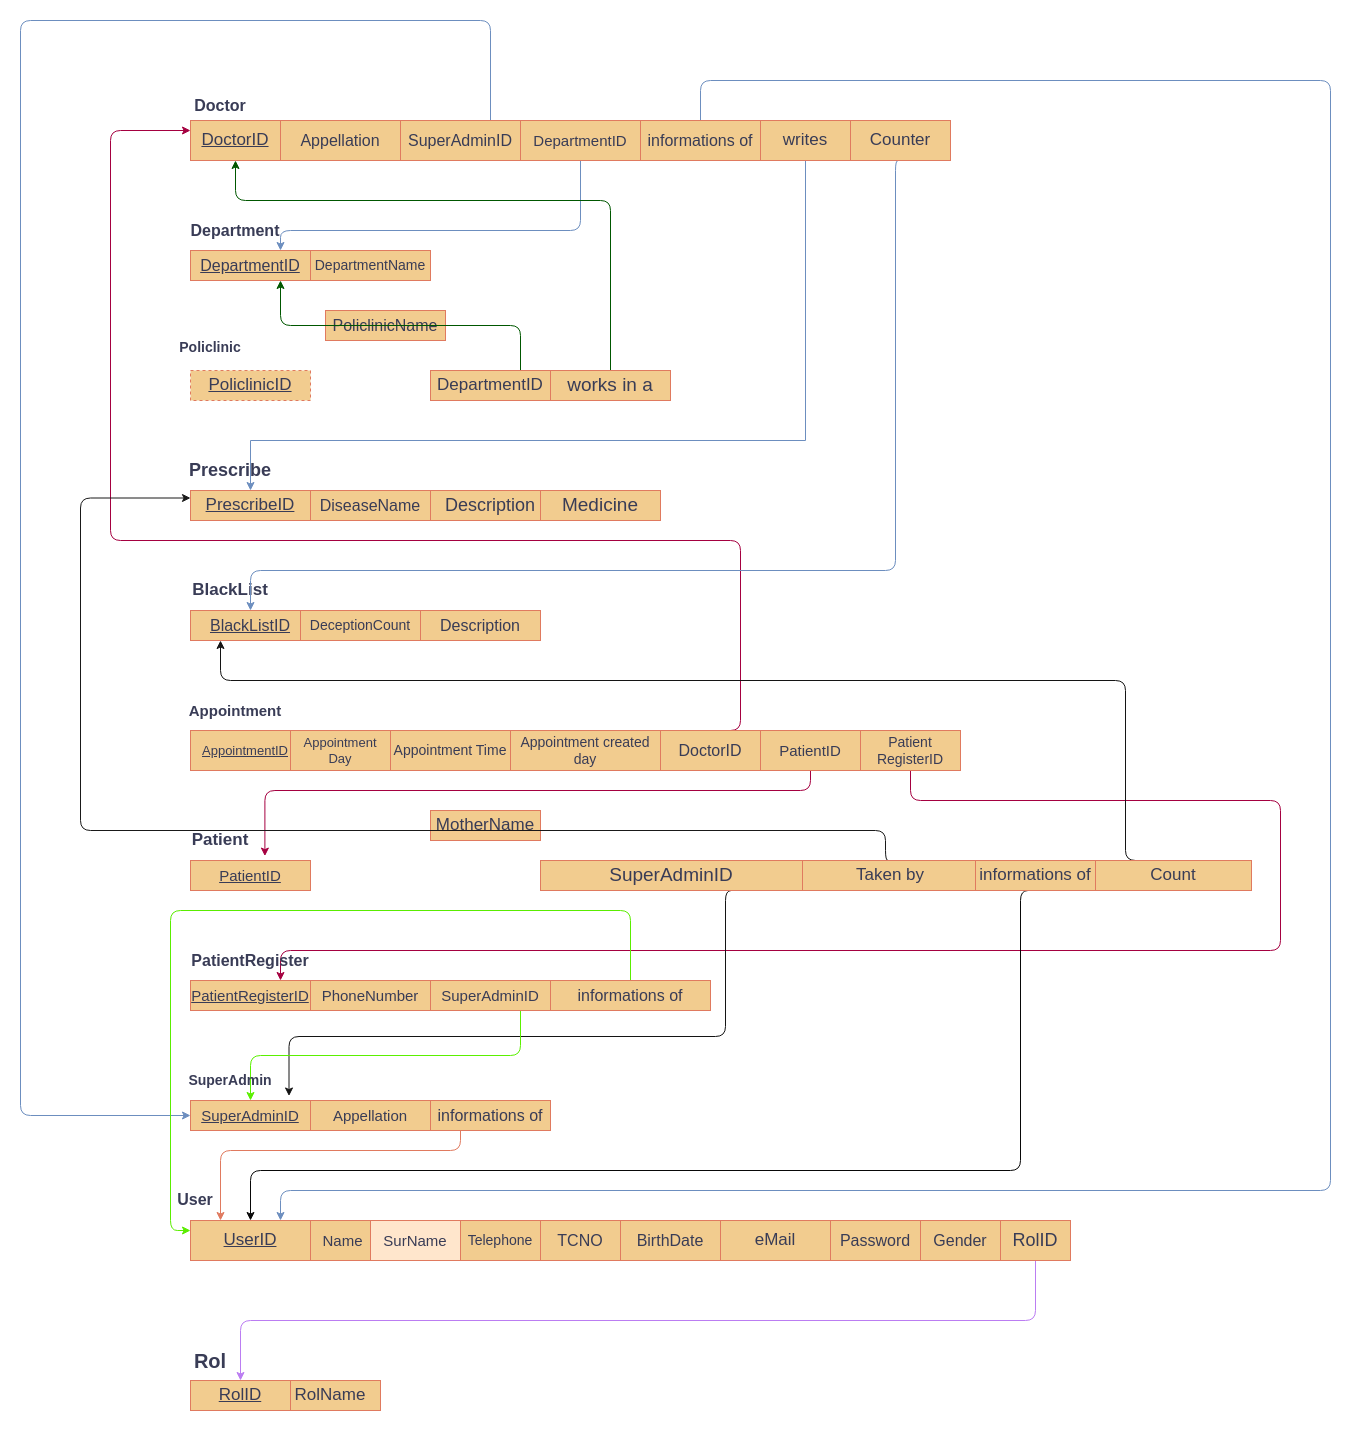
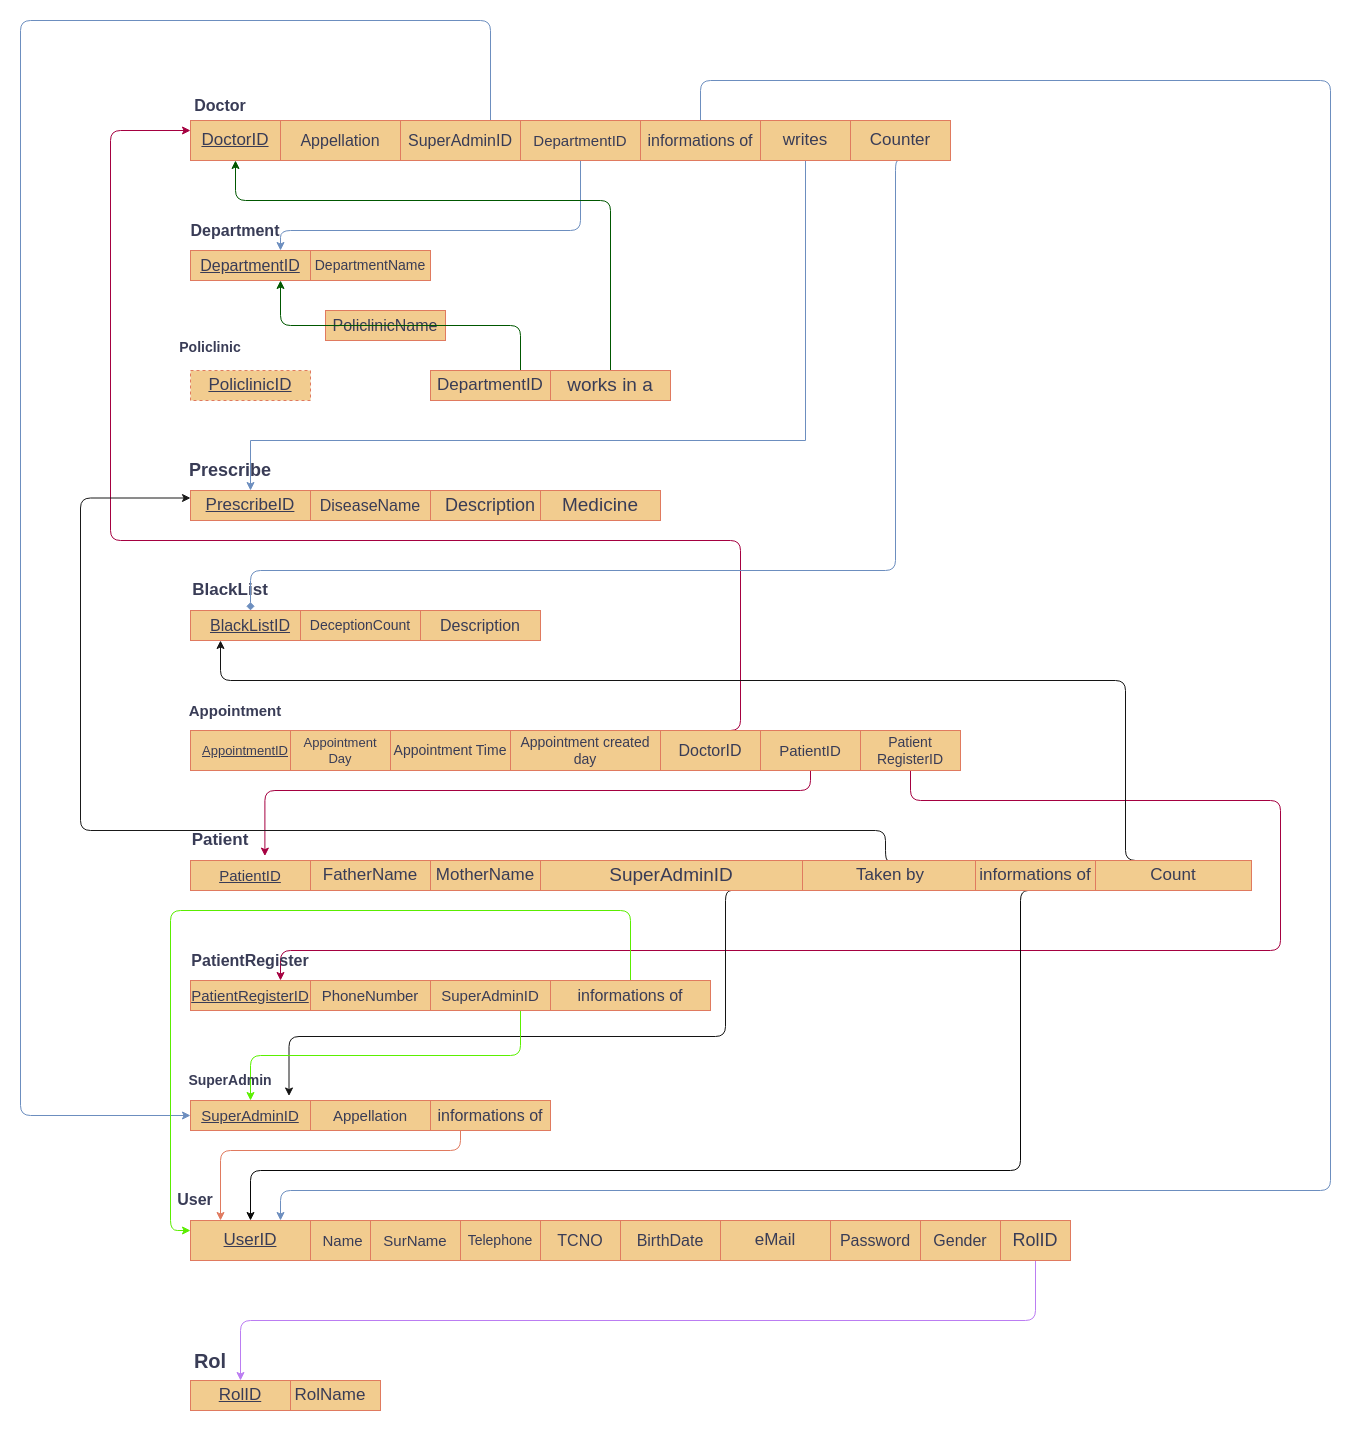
(251, 602) -> (251, 602)
(486, 826) -> (486, 876)
none -> (371, 876)
(416, 1241) -> (416, 1241)
